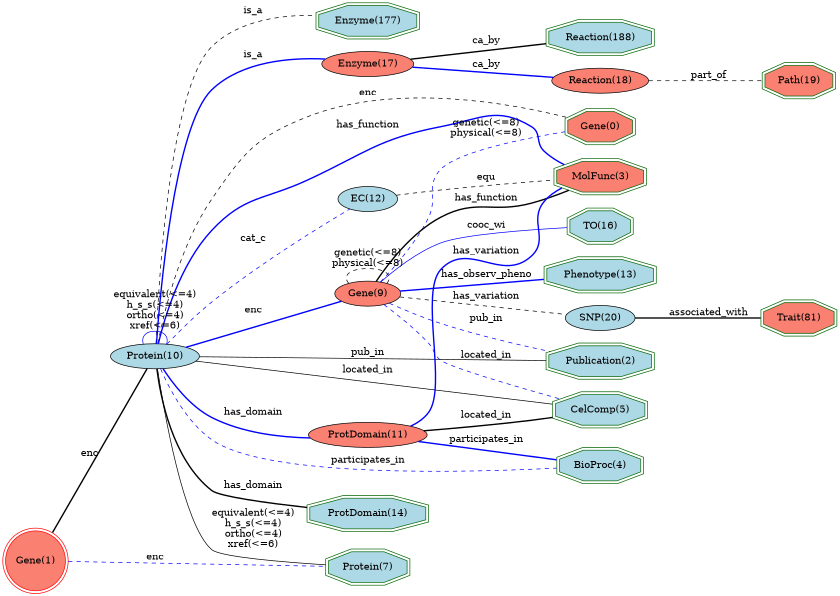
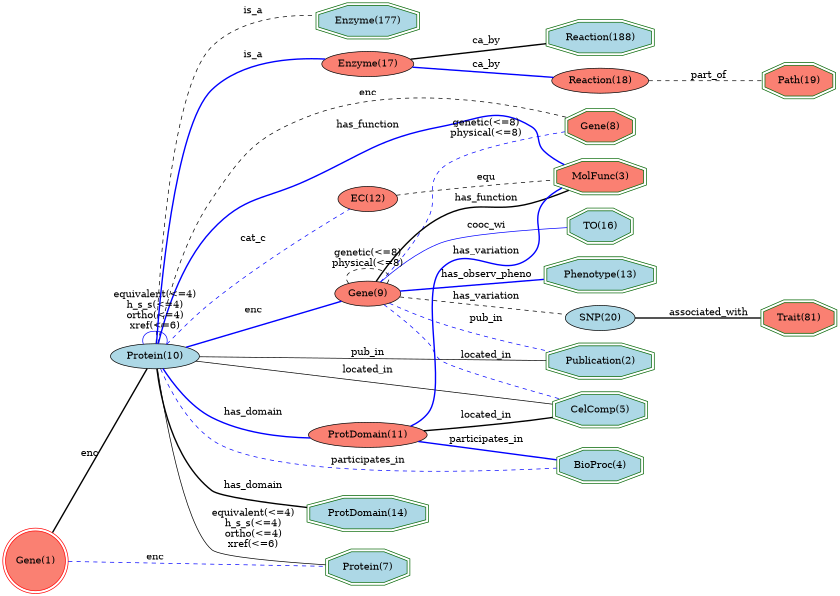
(600, 127) -> (600, 127)
(368, 199) -> (368, 199)
